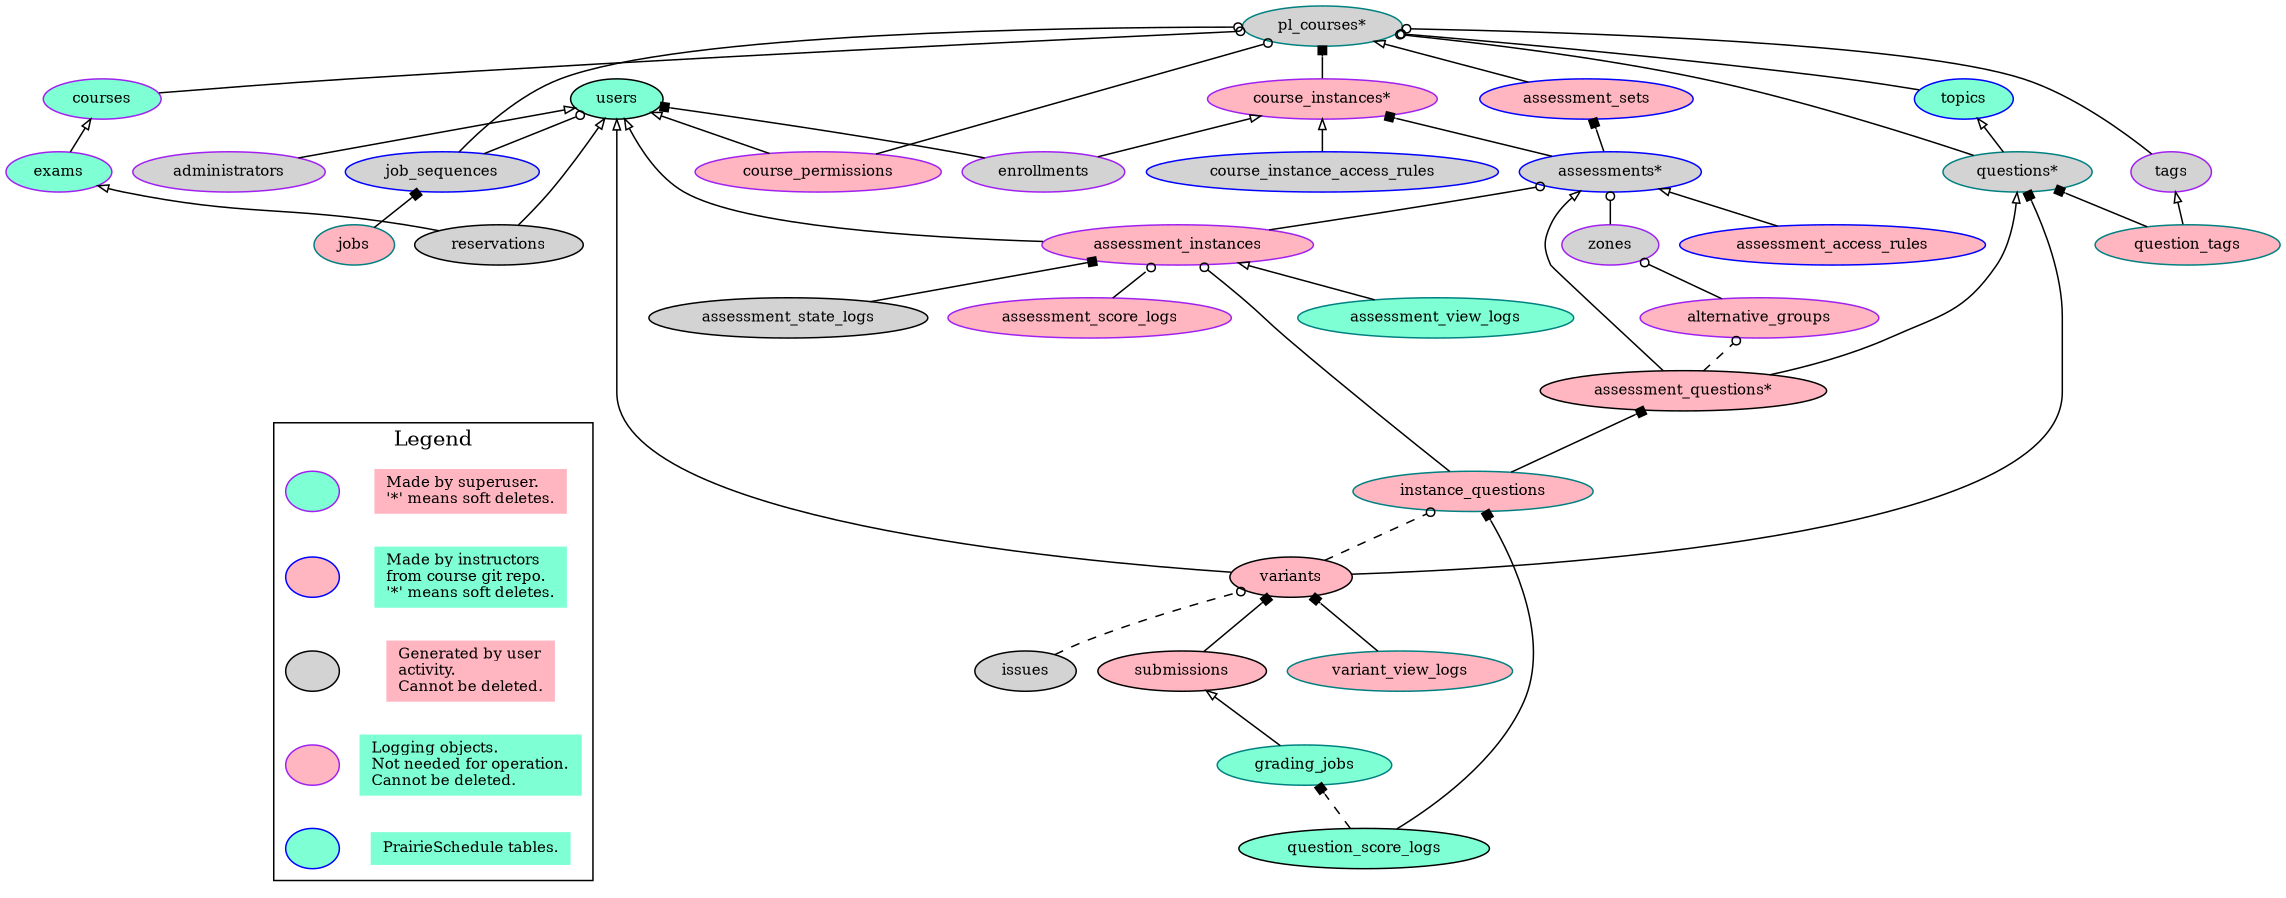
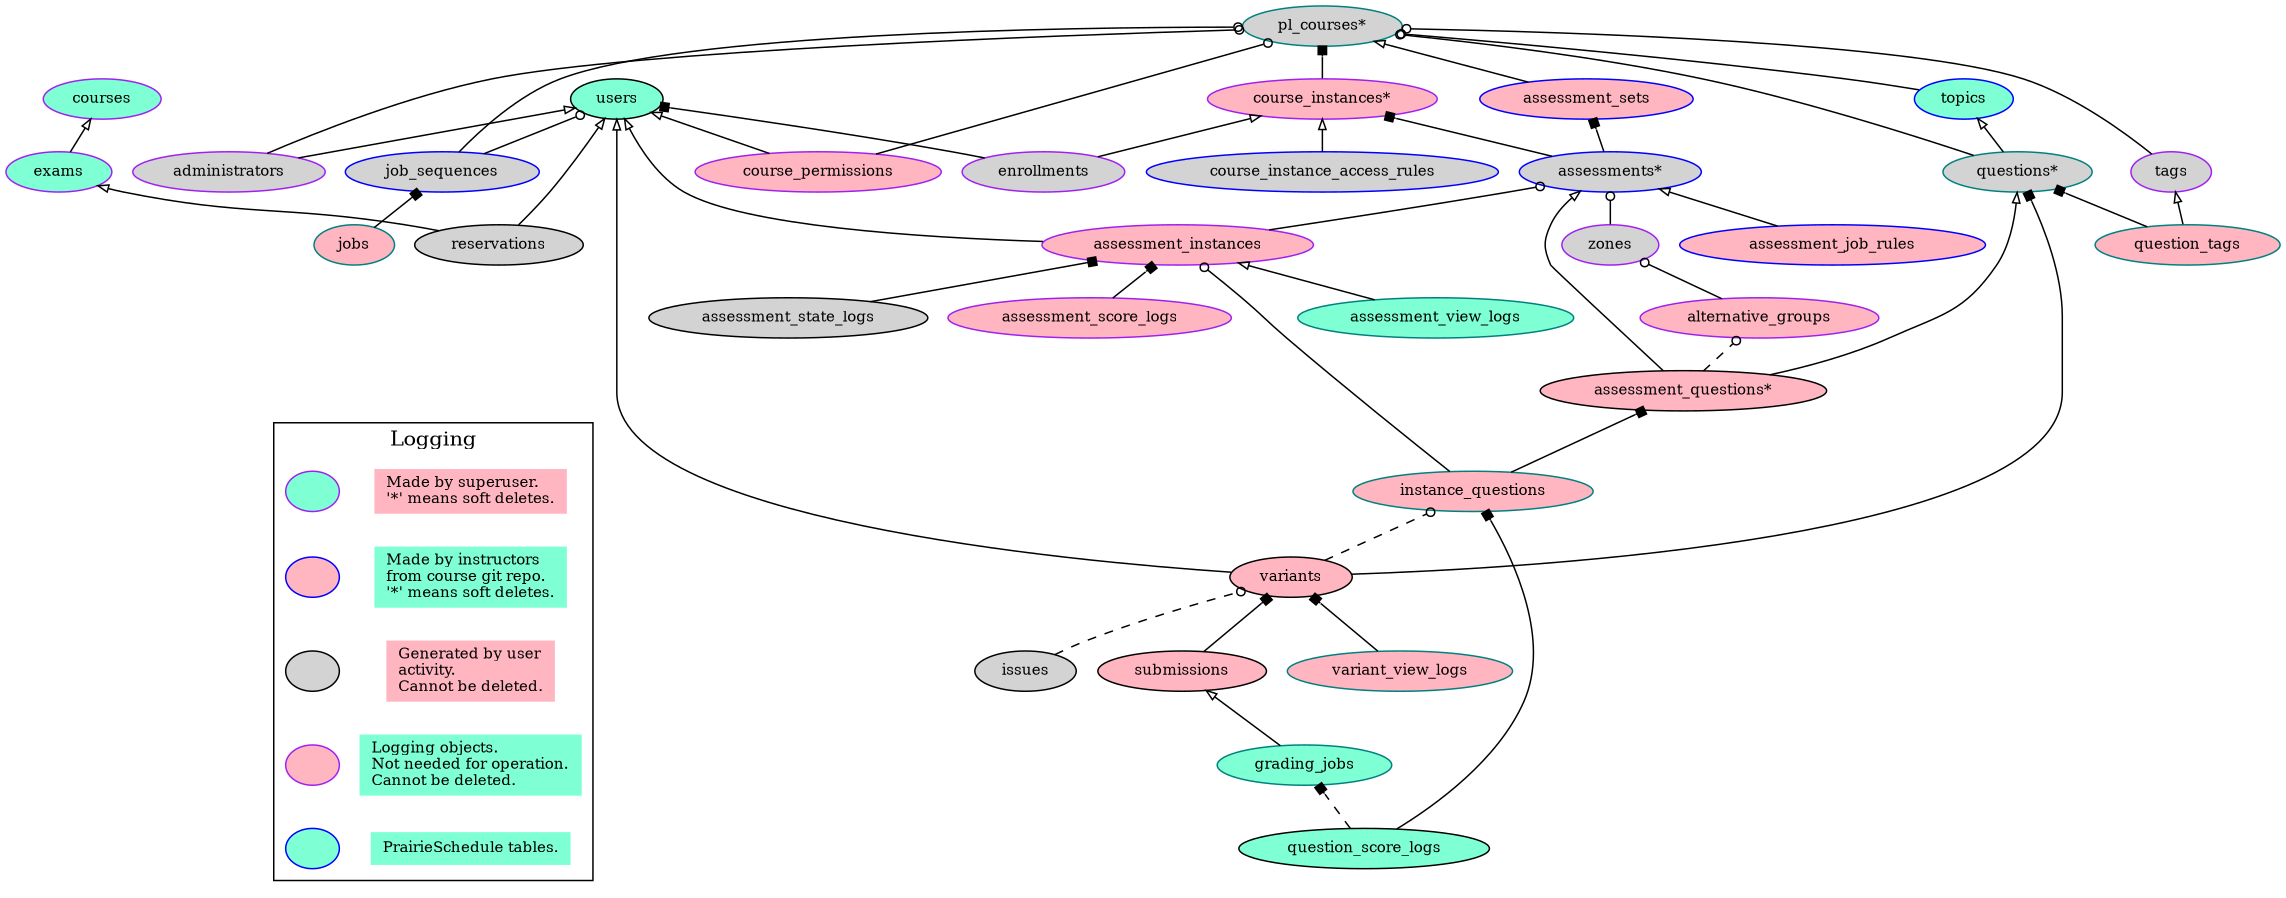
(751, 56) -> (549, 70)
(1833, 245) -> (1833, 245)
(1129, 285) -> (1129, 285)
(433, 440) -> (433, 440)
